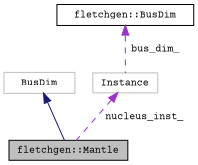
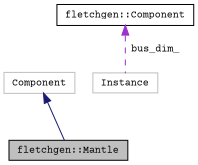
(125, 15) -> (125, 15)
(39, 83) -> (39, 83)
(94, 120) -> none
